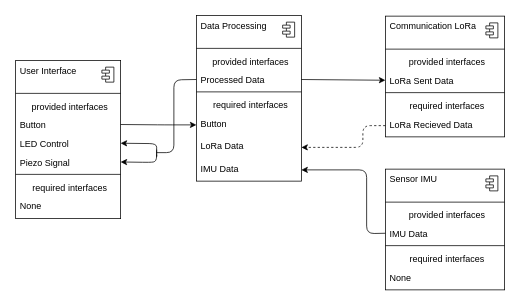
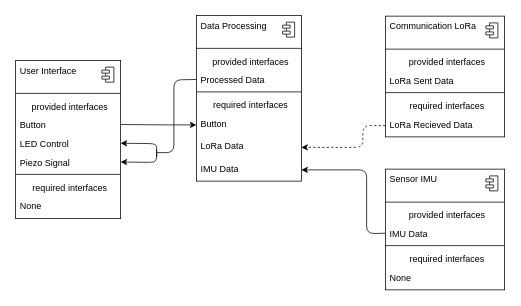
(320, 80) -> none
